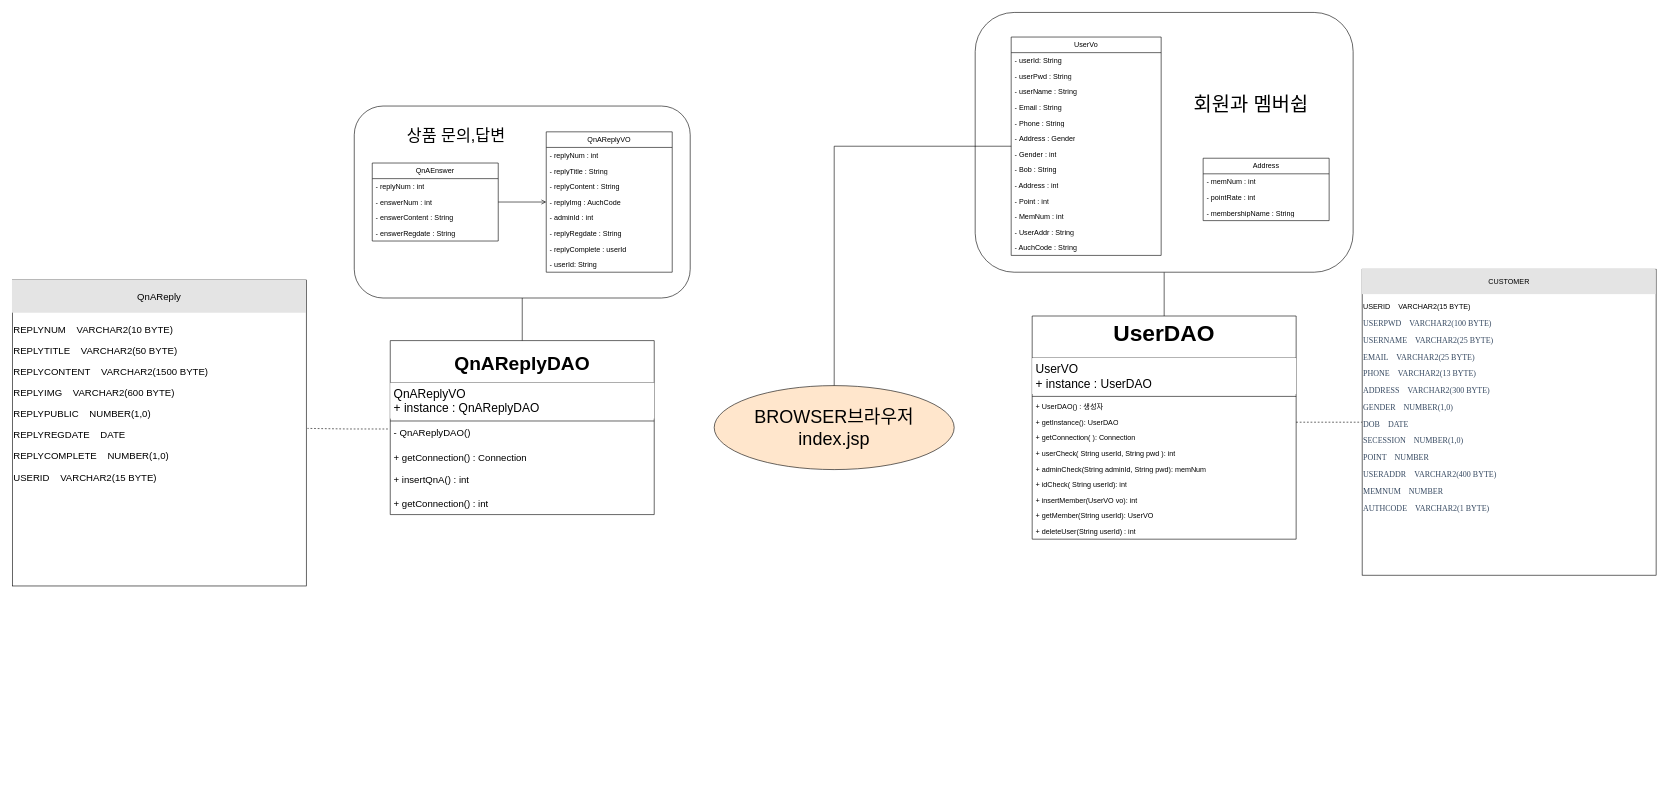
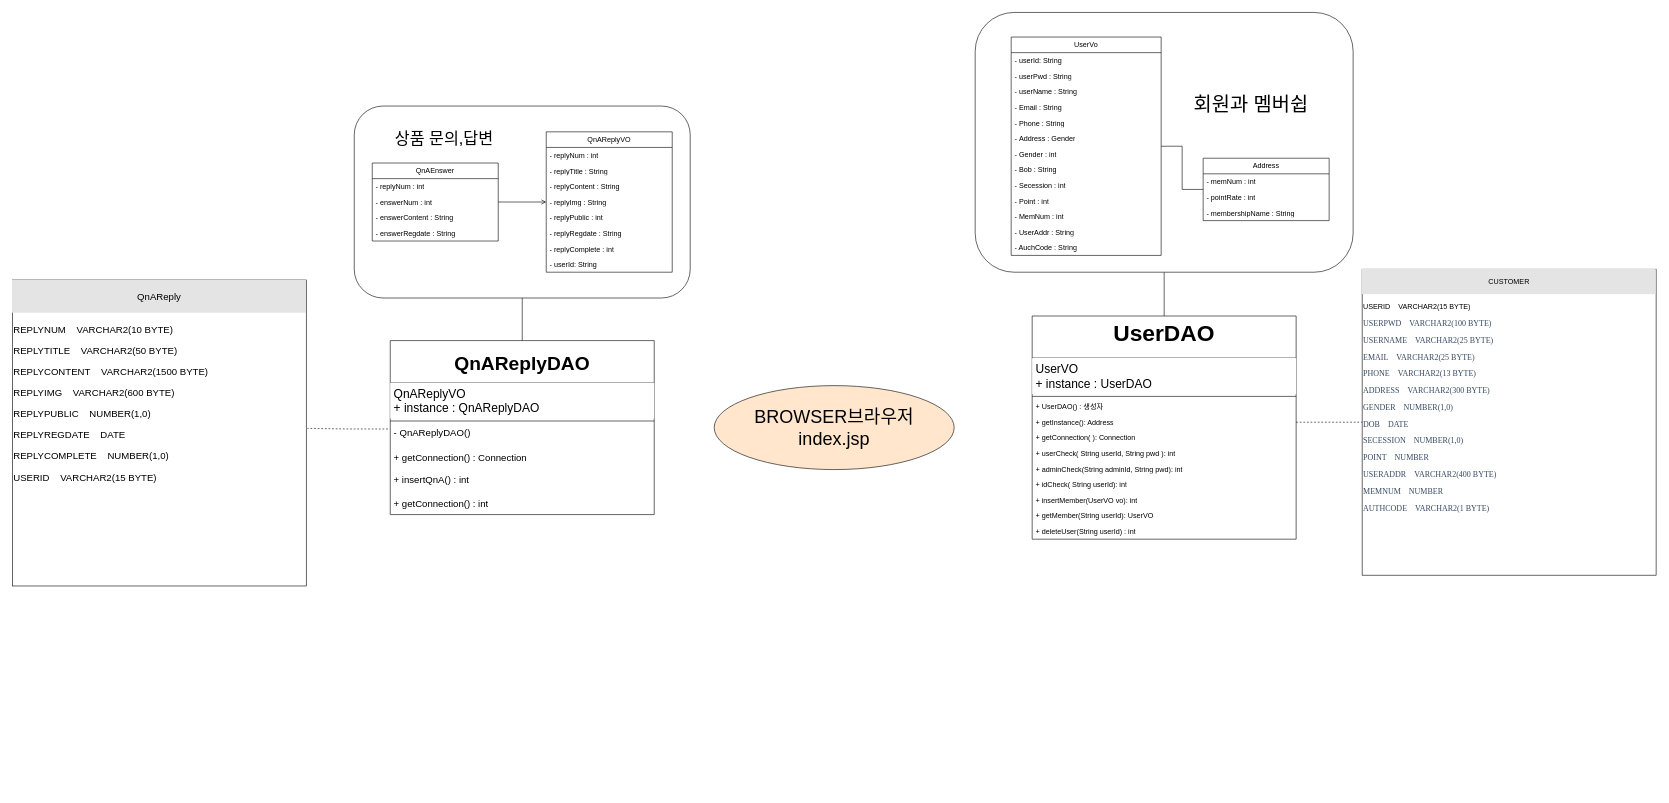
(456, 136) -> (444, 139)
(834, 177) -> (1182, 167)
(1040, 186) -> (1044, 186)
(588, 203) -> (583, 203)
(575, 218) -> (581, 218)
(593, 249) -> (586, 249)
(1081, 423) -> (1081, 423)
(1122, 470) -> (1115, 470)
